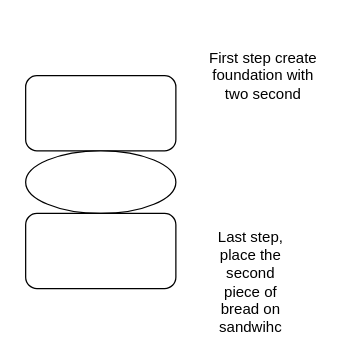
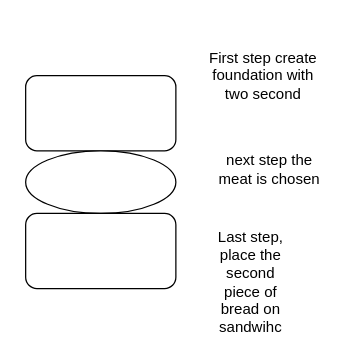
none -> (269, 169)
